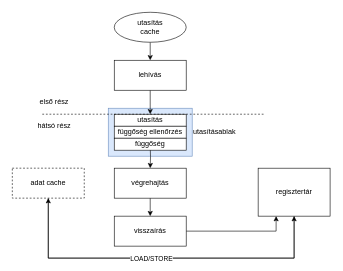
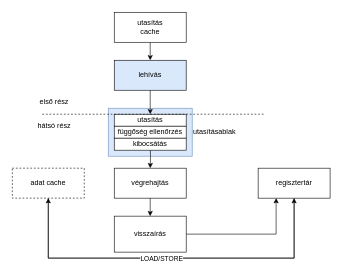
(150, 27) -> (150, 27)
(150, 75) -> (150, 75)
(150, 144) -> (150, 144)
(294, 192) -> (294, 183)
(150, 231) -> (150, 234)
